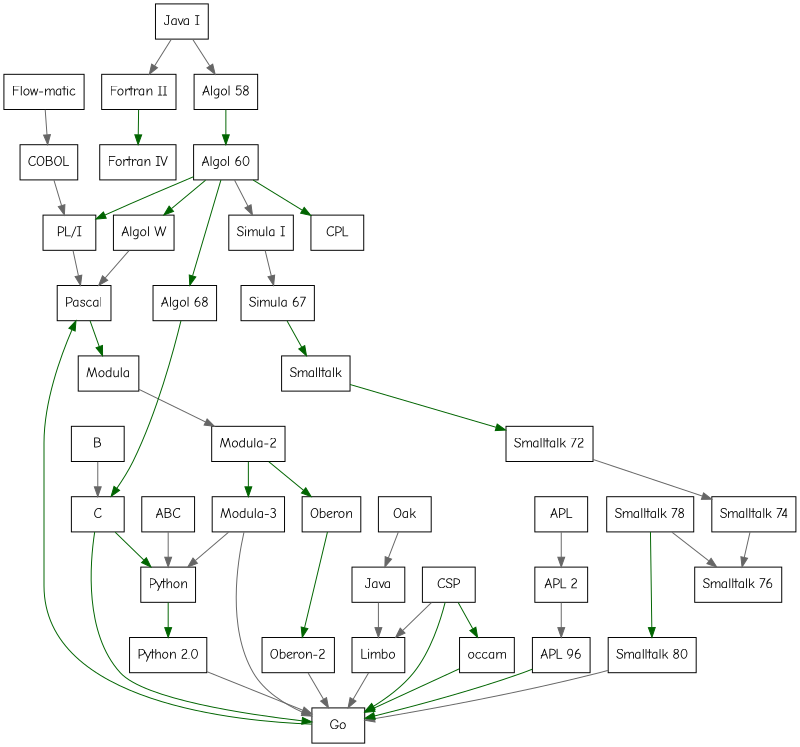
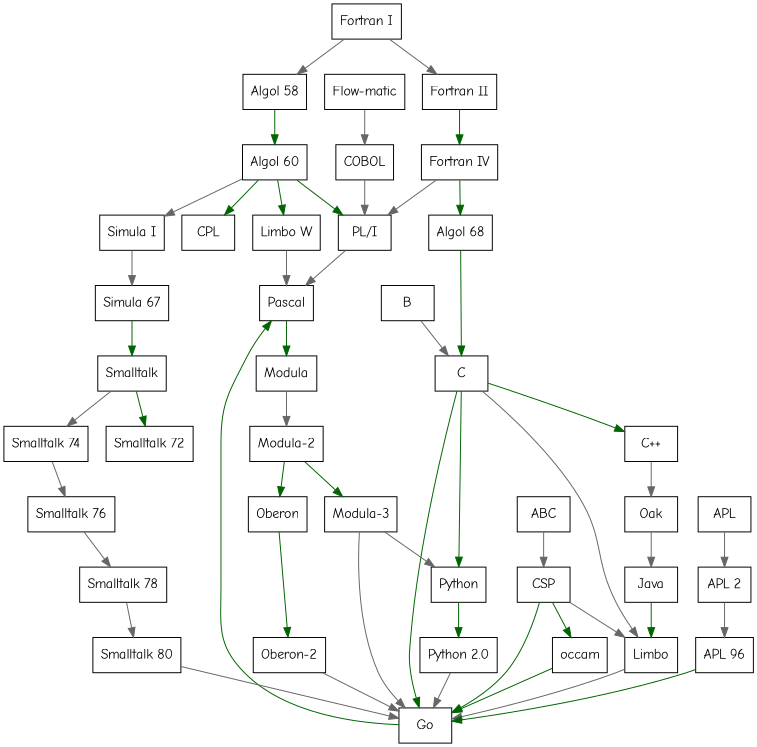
(182, 22) -> (367, 22)
none -> (416, 195)
(207, 228) -> (460, 193)
(144, 233) -> (286, 233)
none -> (651, 444)
(648, 478) -> (93, 406)
none -> (579, 497)
(168, 545) -> (544, 545)
(690, 546) -> (94, 546)
(651, 580) -> (129, 615)
(378, 615) -> (651, 615)
